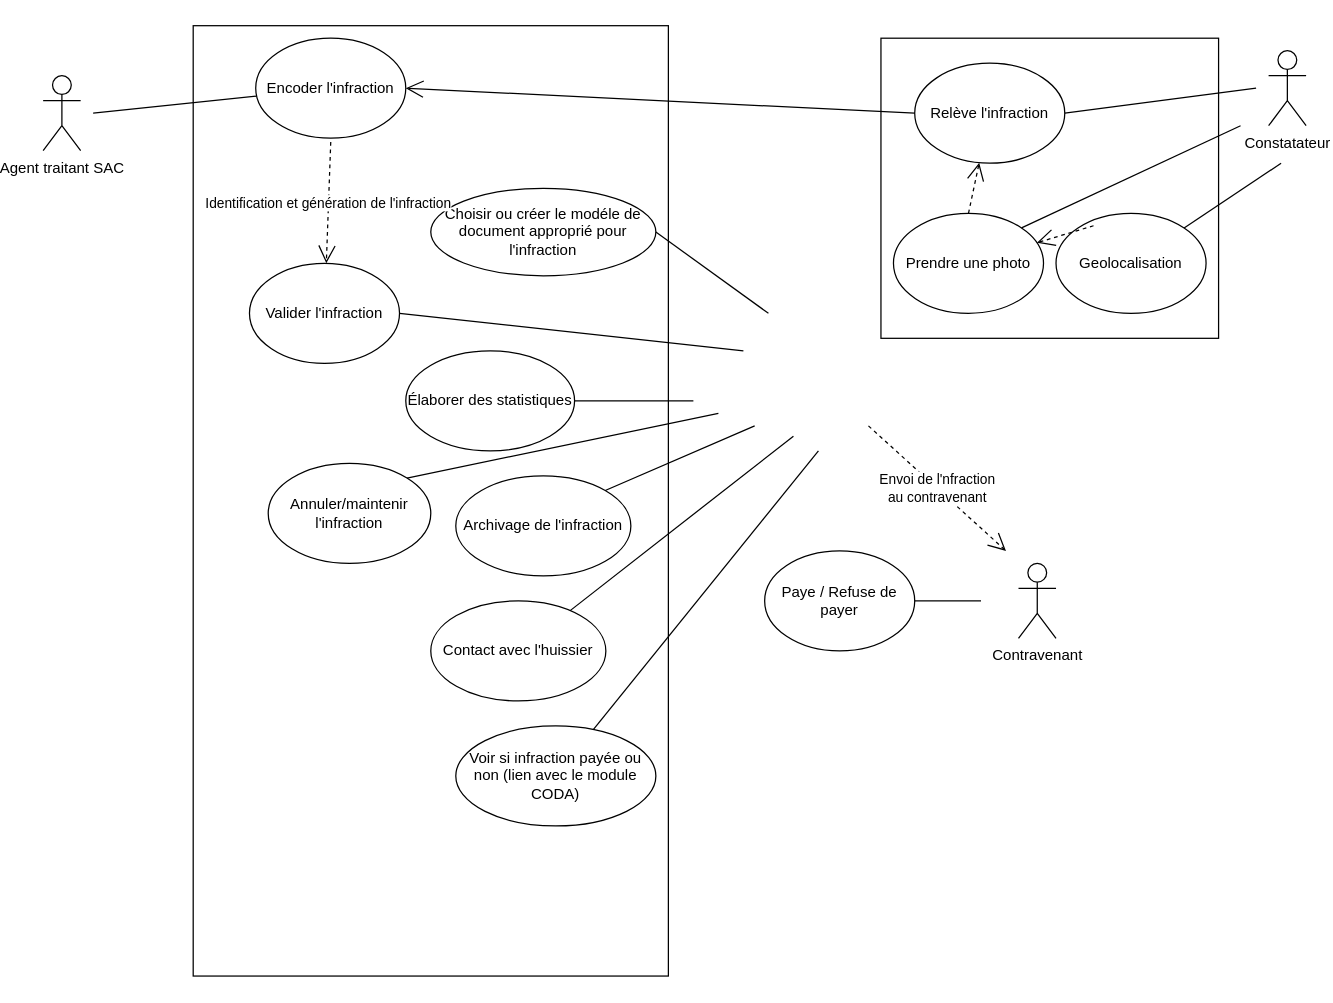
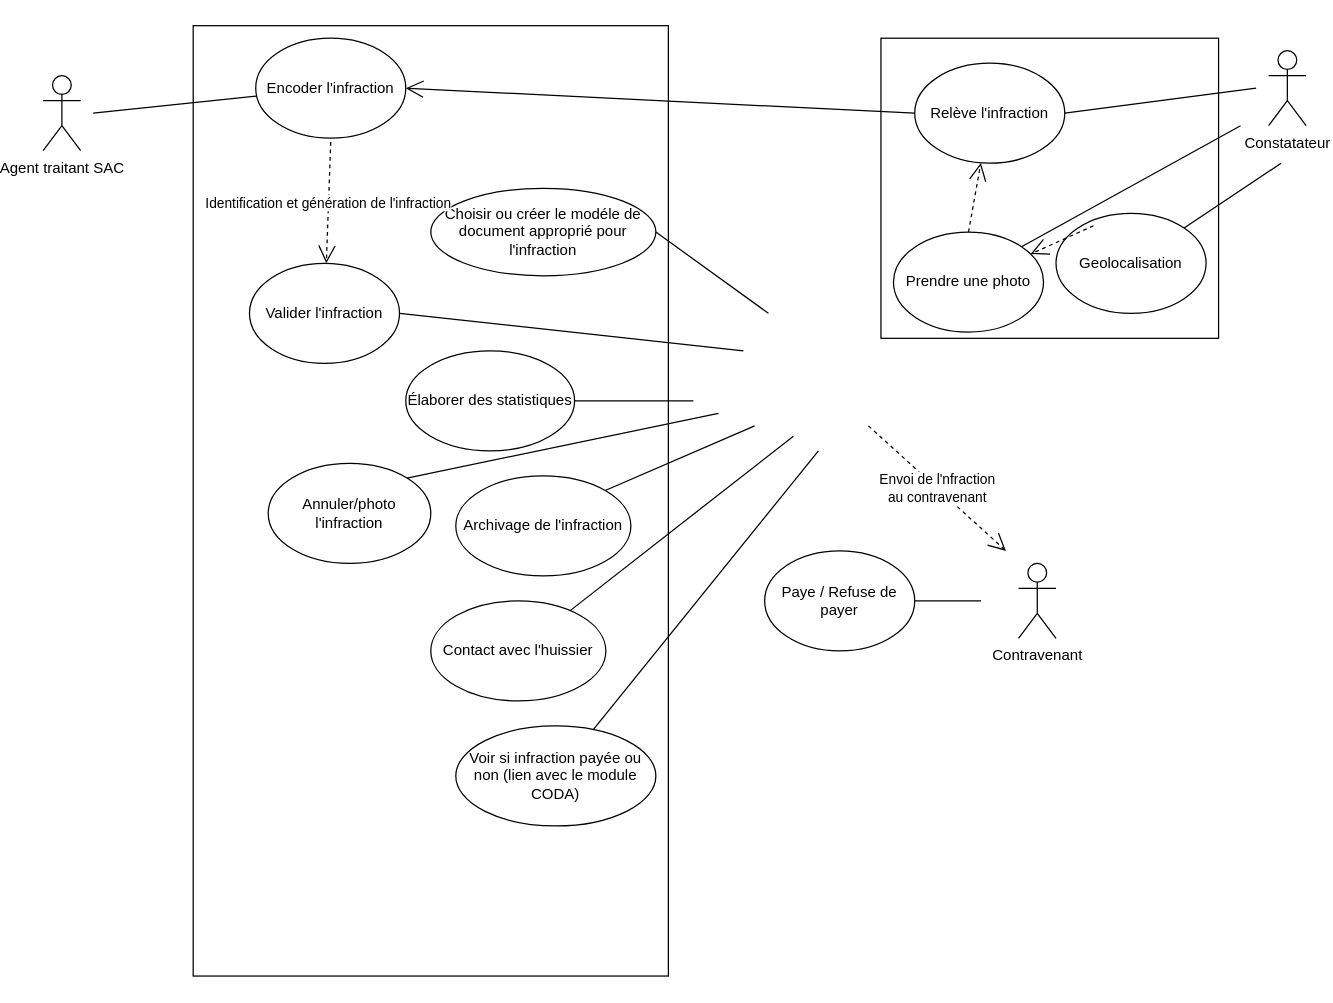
(968, 263) -> (968, 282)
(349, 513) -> (349, 513)
